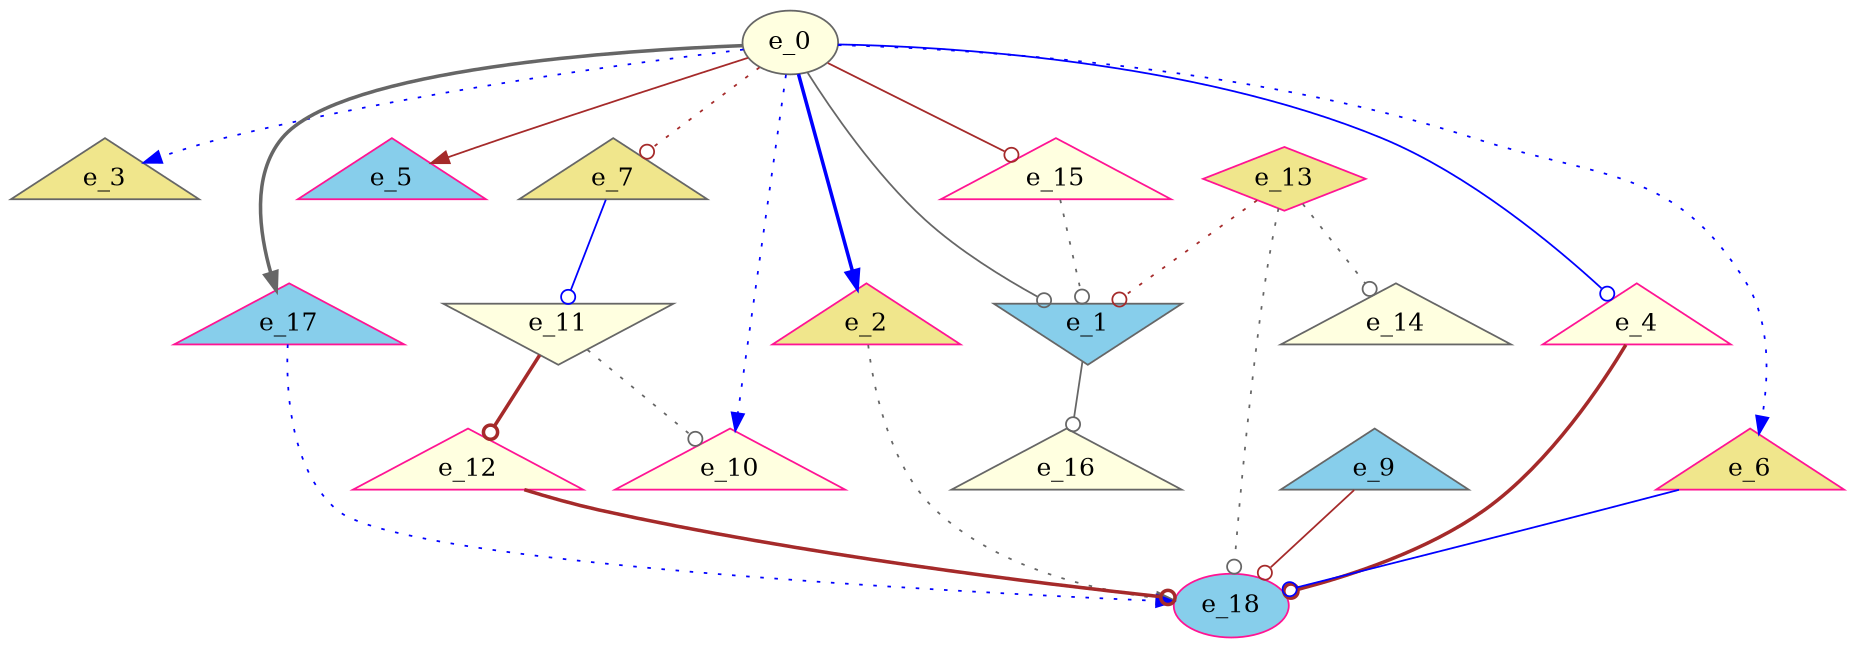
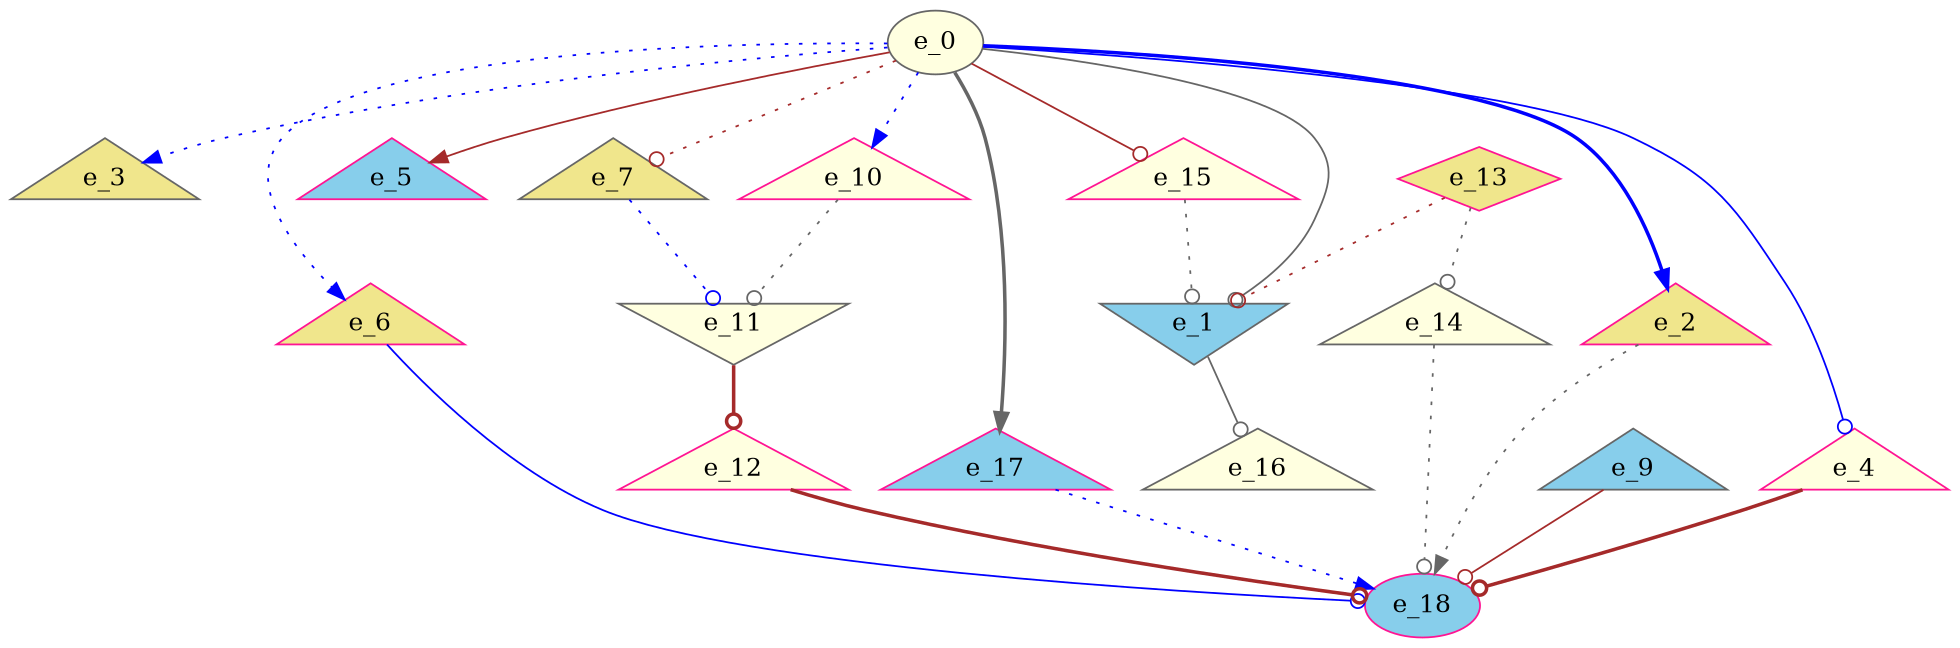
(588, 245) -> (669, 246)
(1252, 383) -> (1429, 452)
(639, 392) -> (798, 246)
